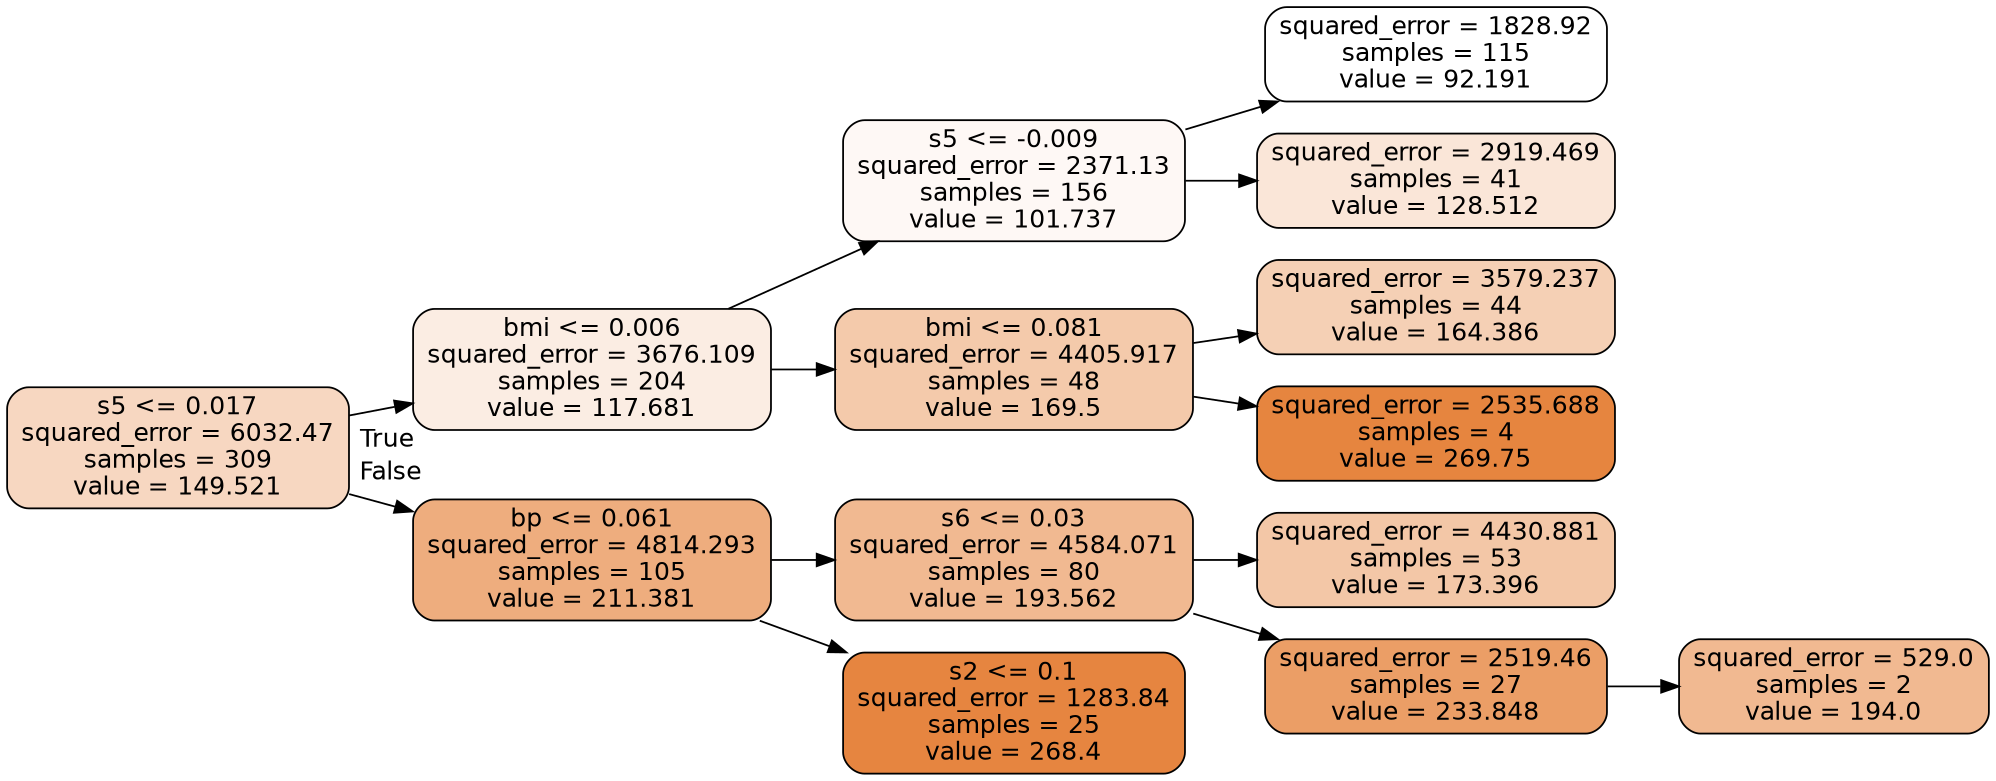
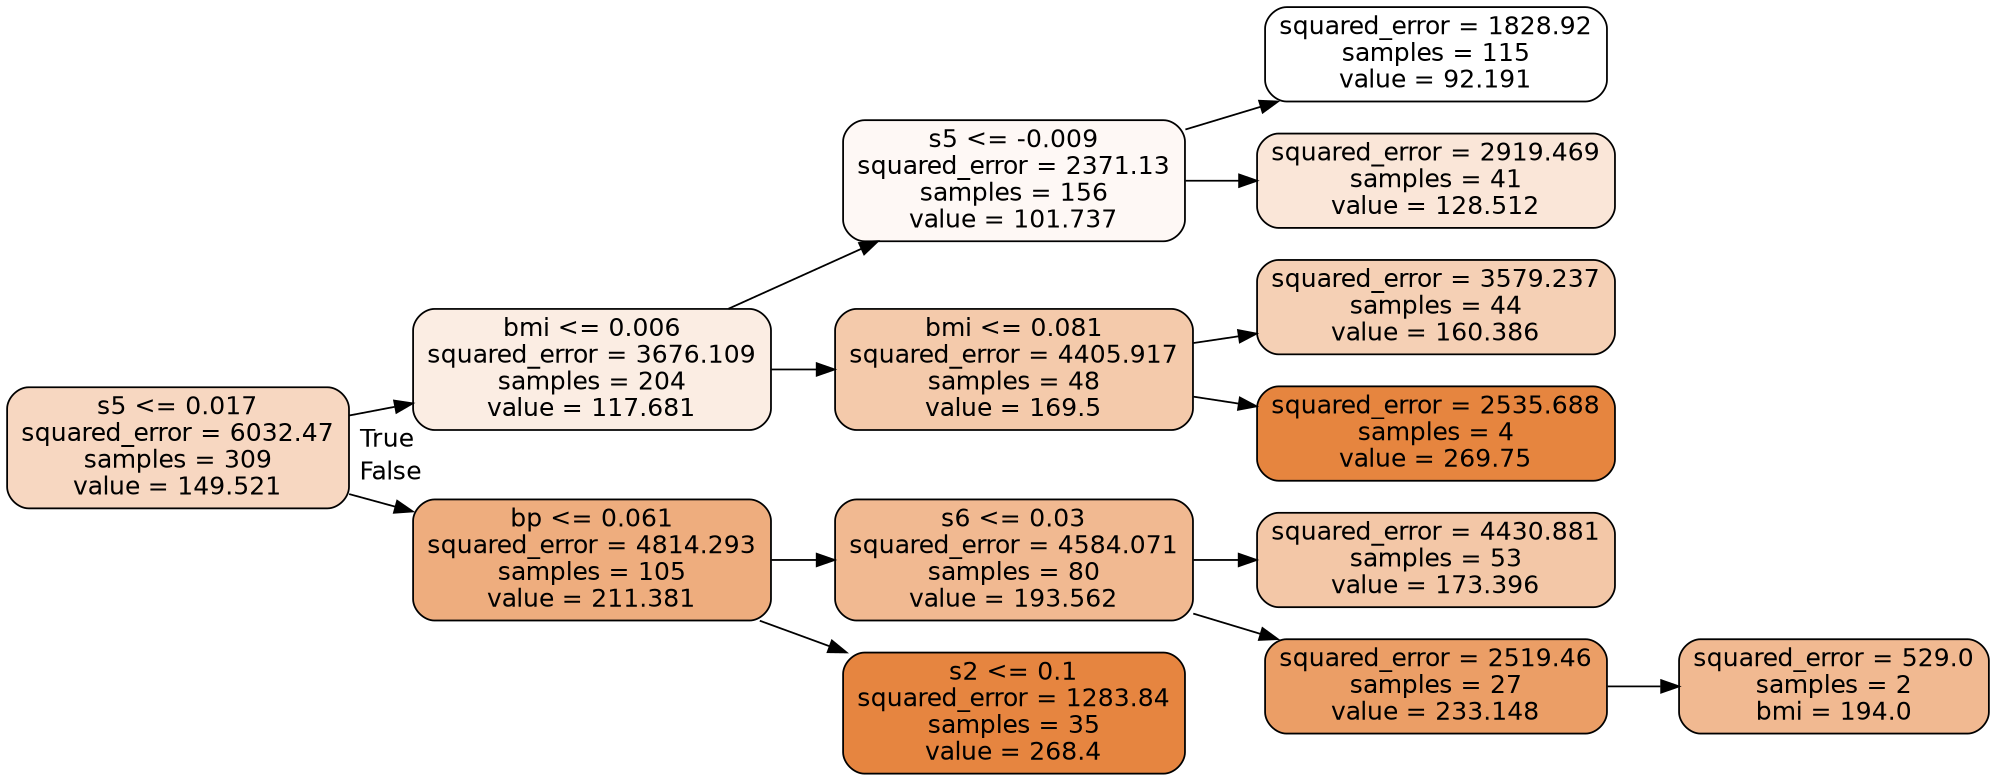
(1436, 307) -> (1436, 307)
(1436, 686) -> (1436, 686)
(1834, 686) -> (1834, 686)
(1014, 713) -> (1014, 713)
